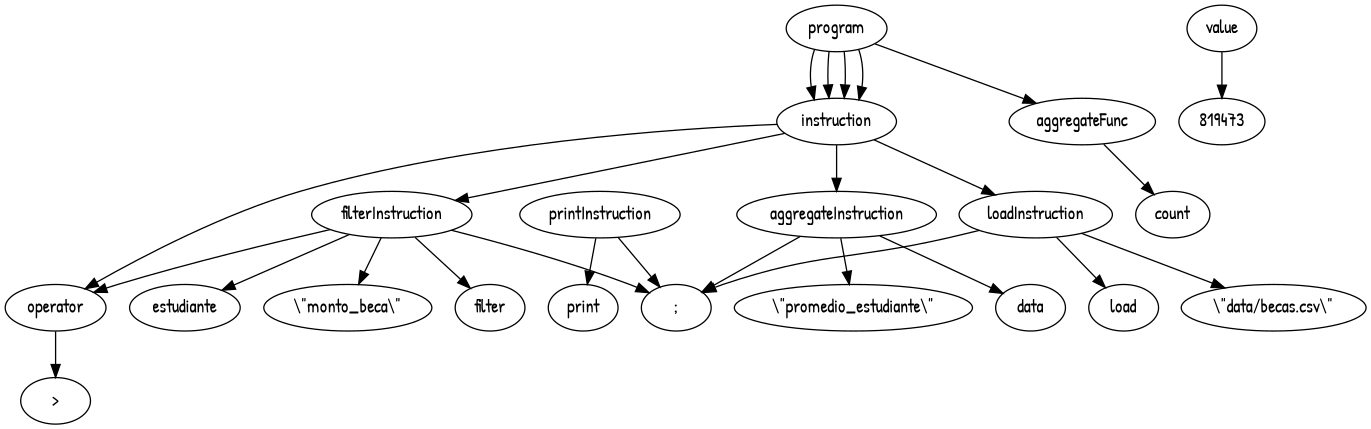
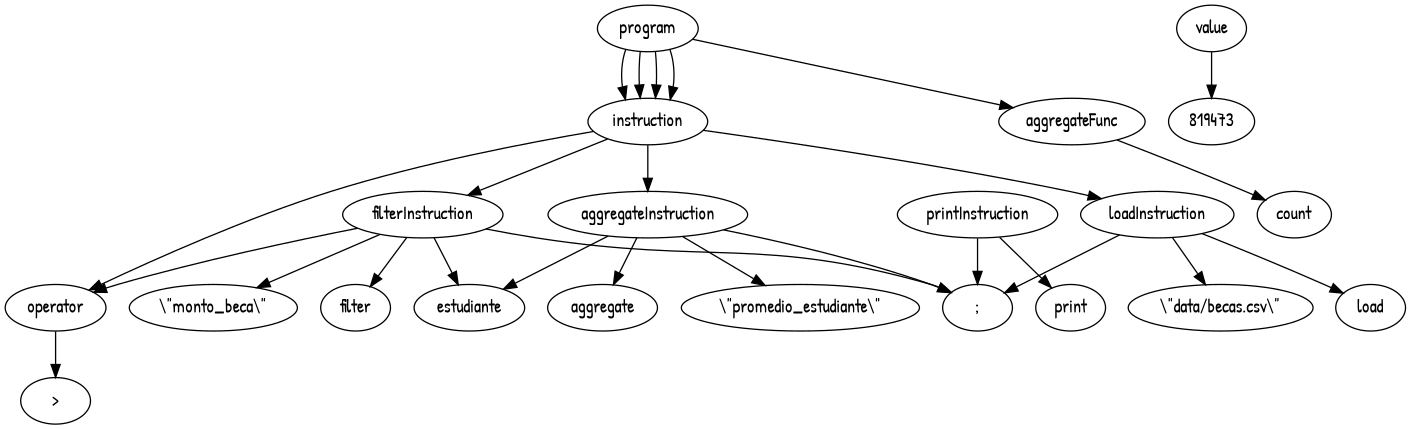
none -> (562, 260)
(1031, 308) -> (603, 308)
